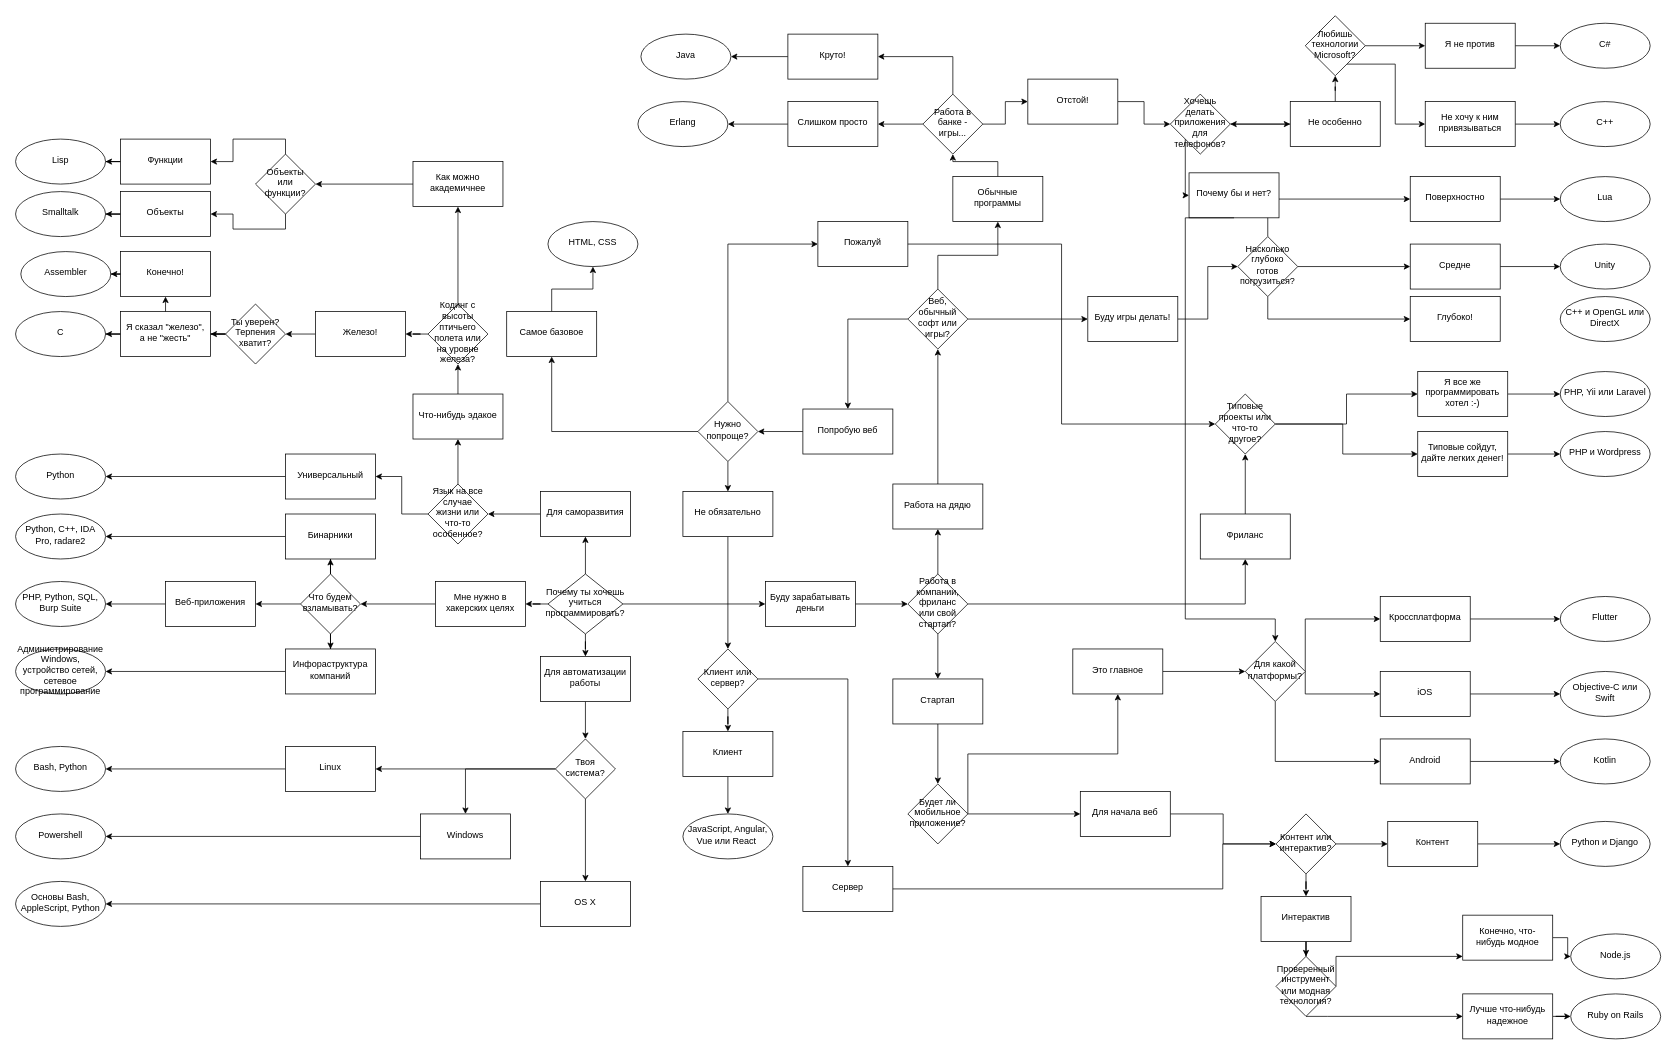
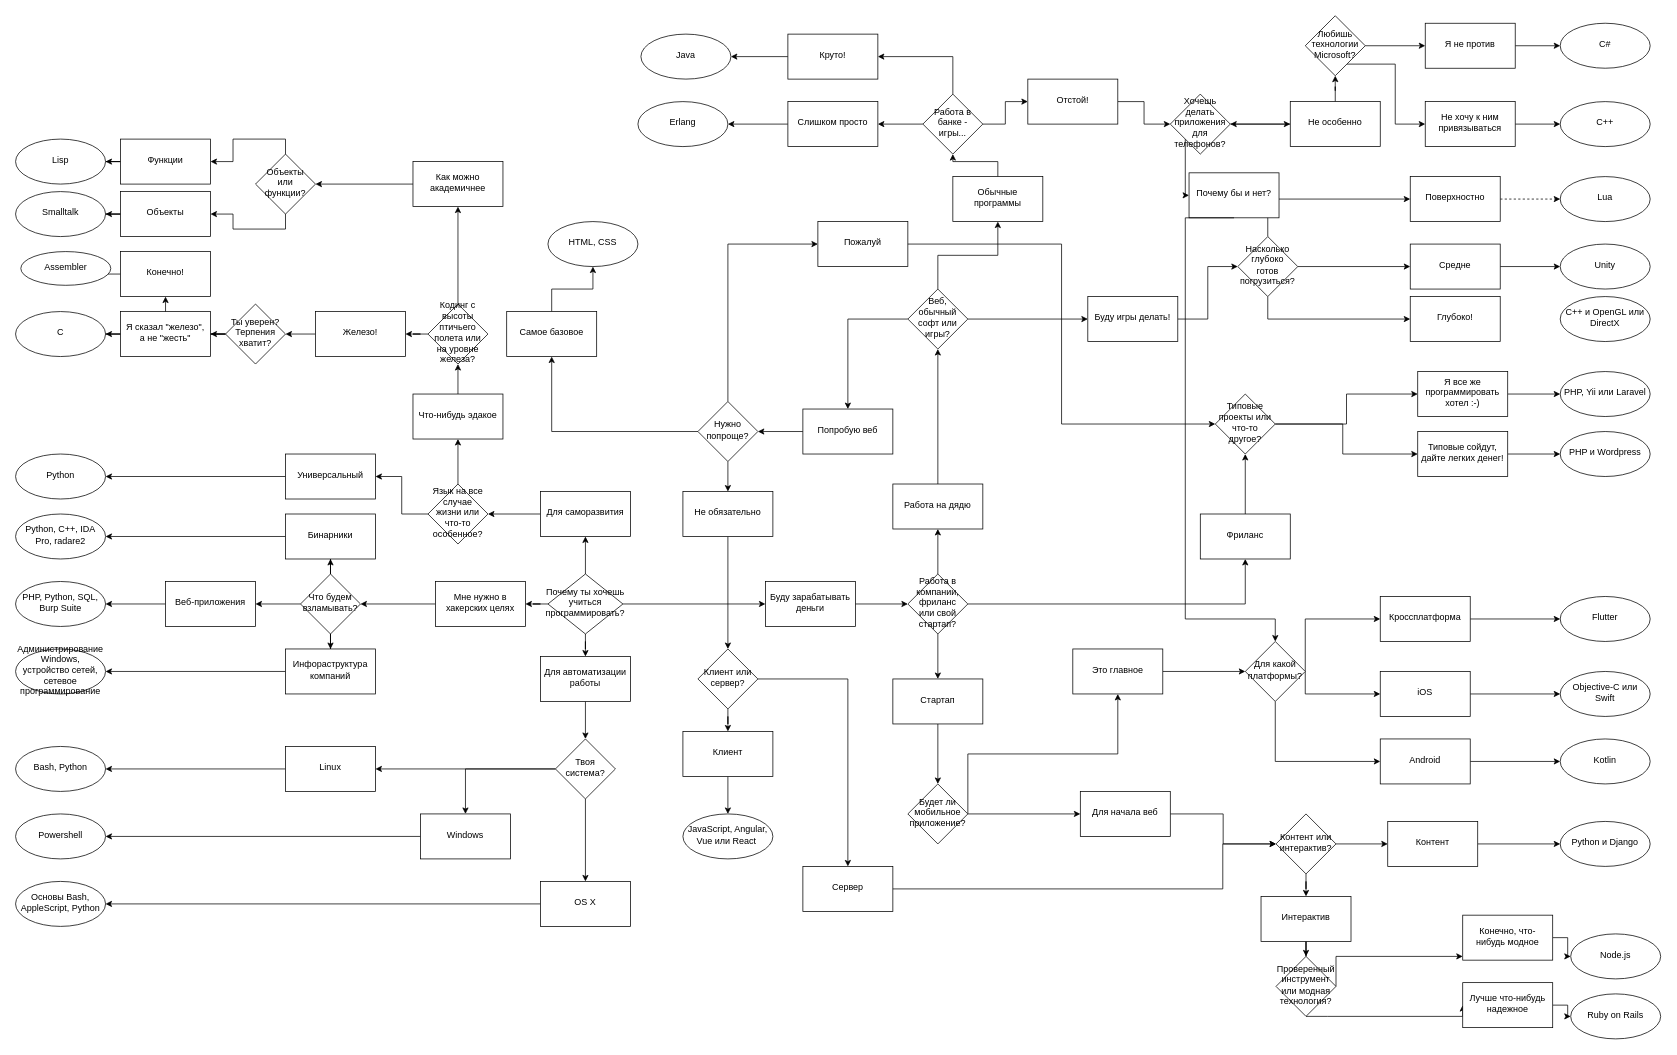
(1527, 199) -> (1527, 199)
(66, 274) -> (66, 269)
(1508, 1017) -> (1508, 1005)
